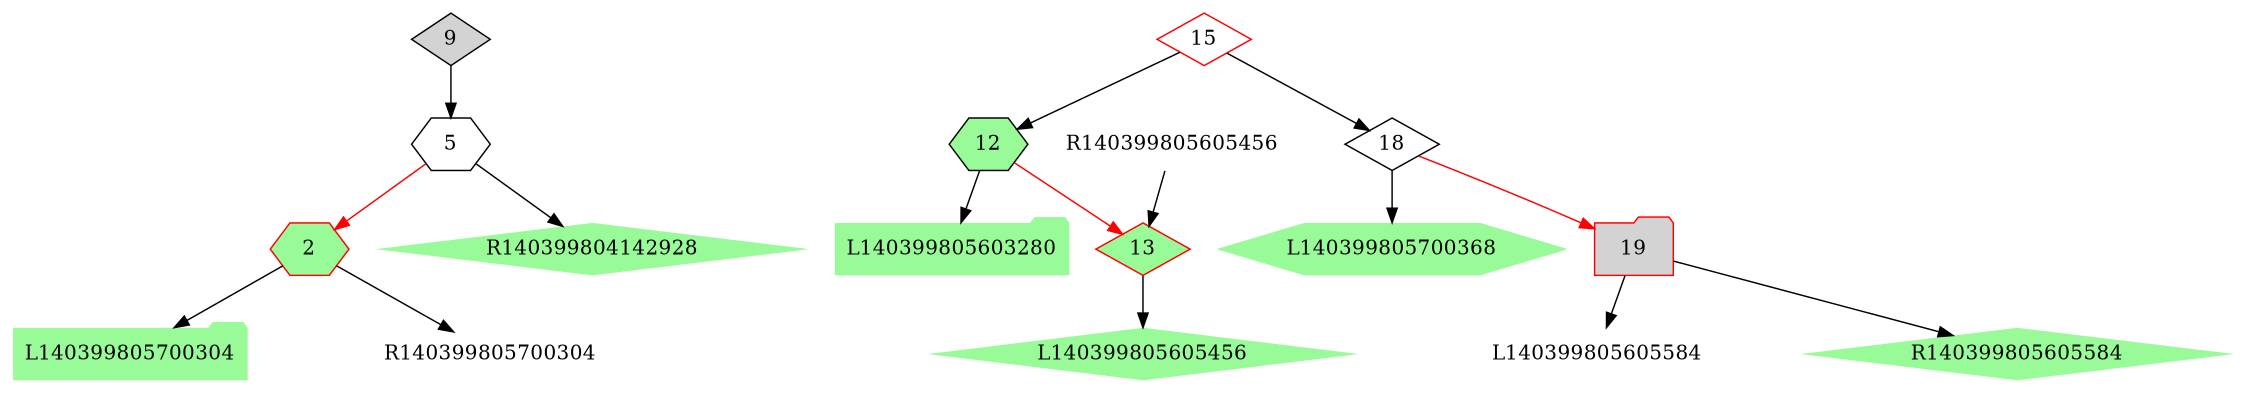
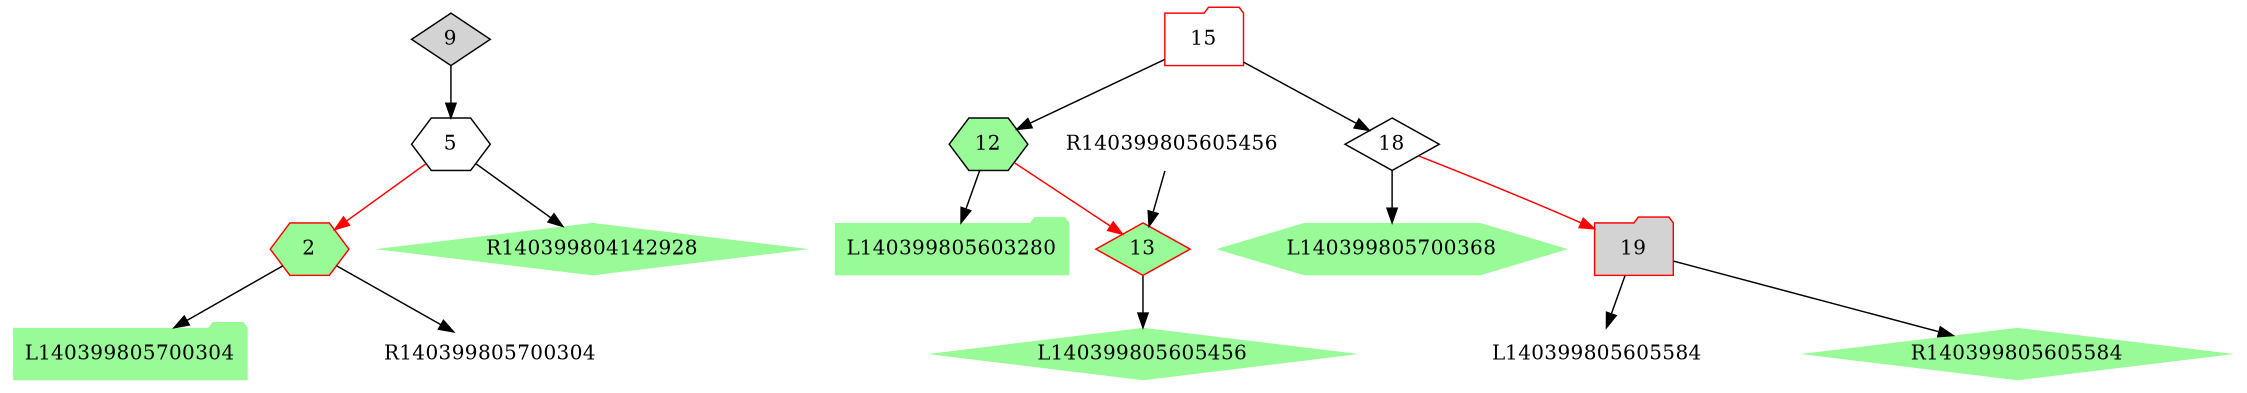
(1204, 39) -> (1204, 39)
